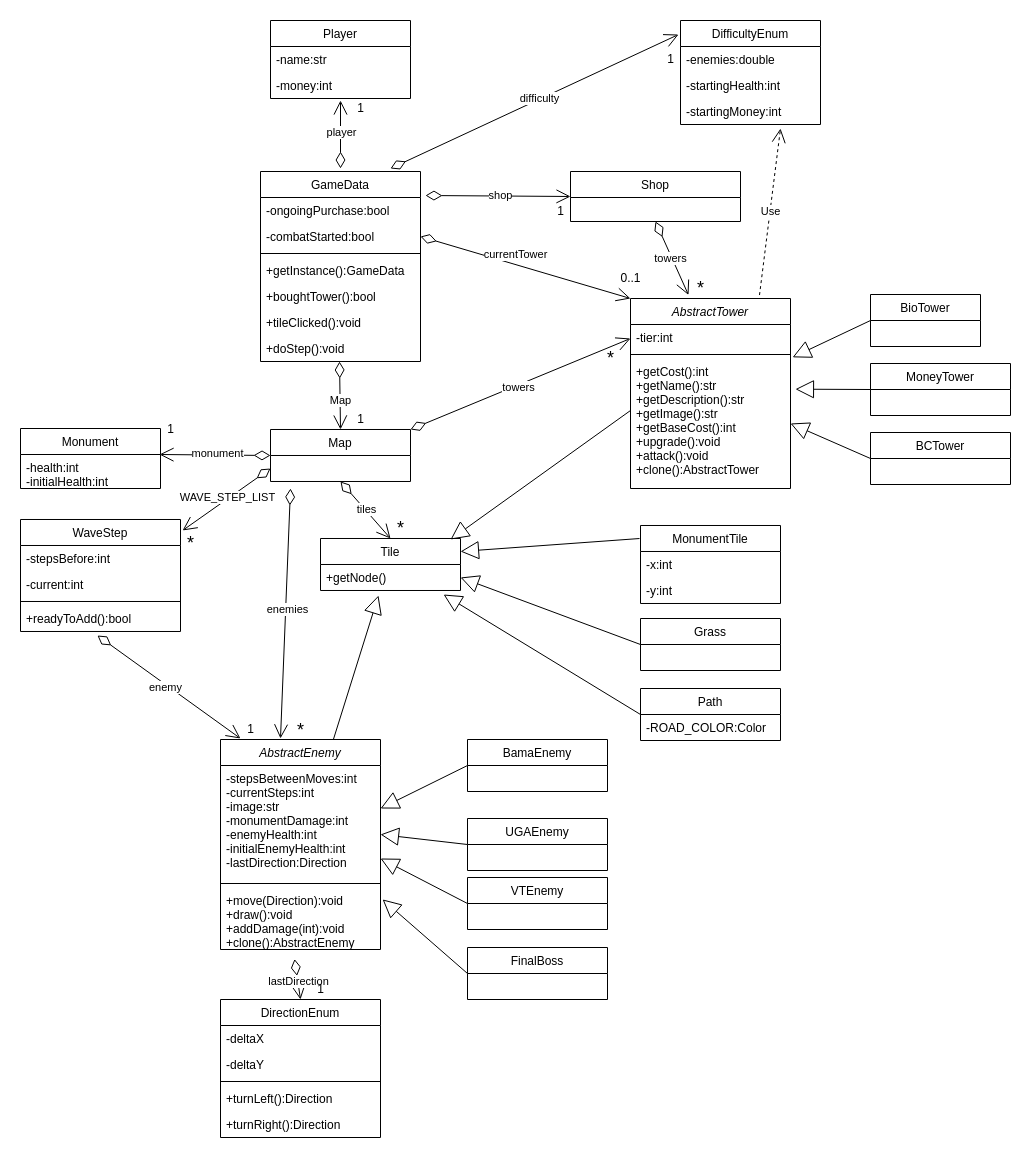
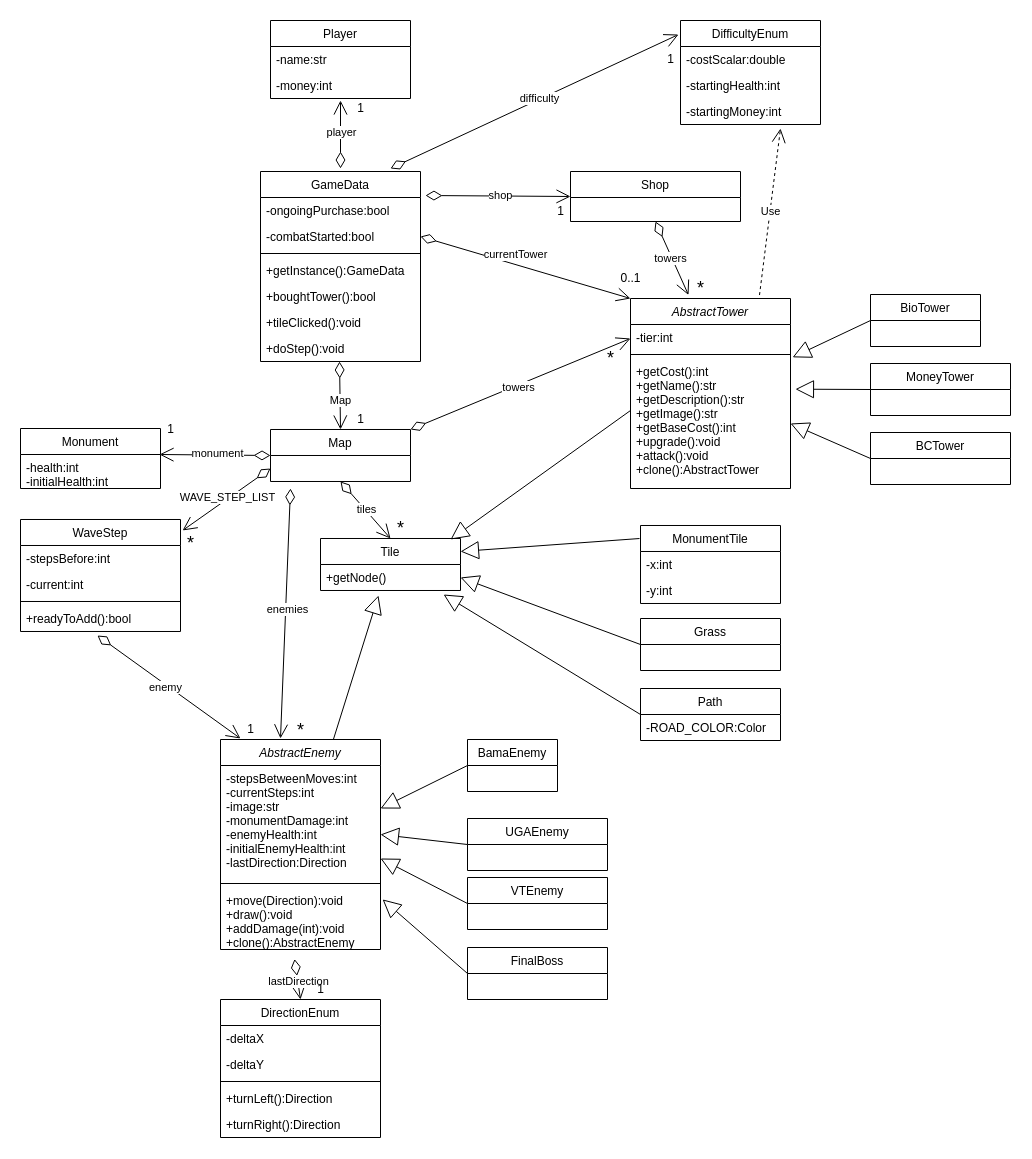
(732, 60) -> (742, 60)
(538, 766) -> (513, 766)
